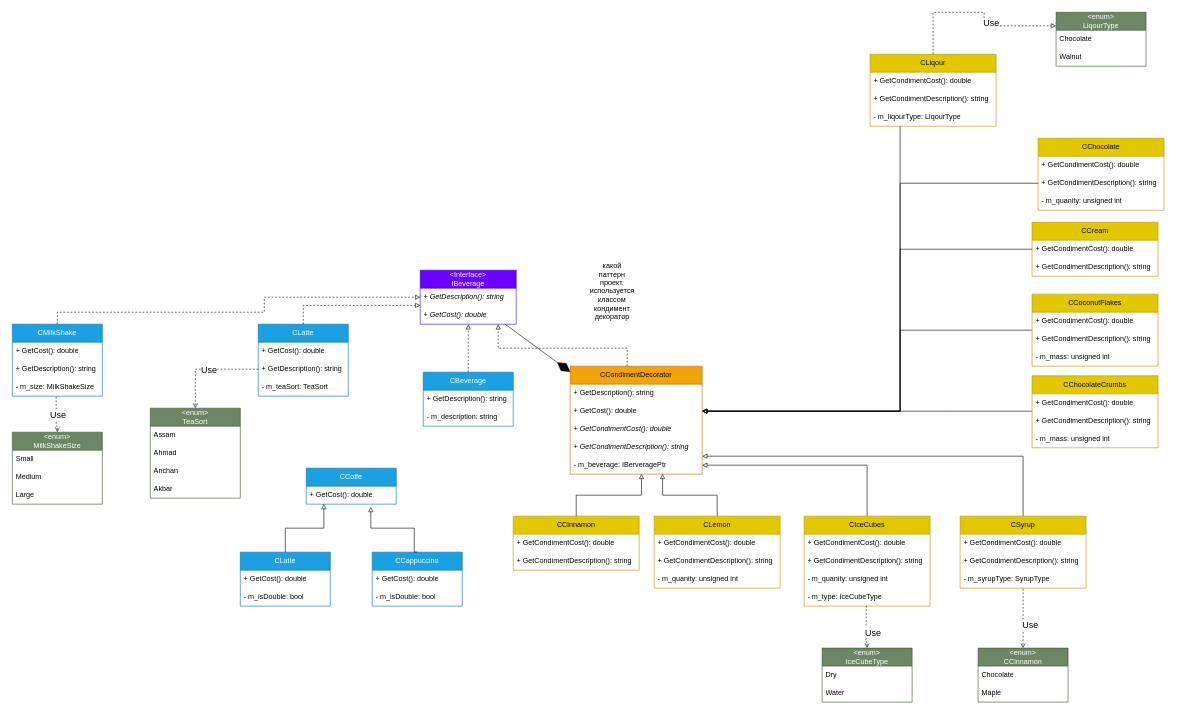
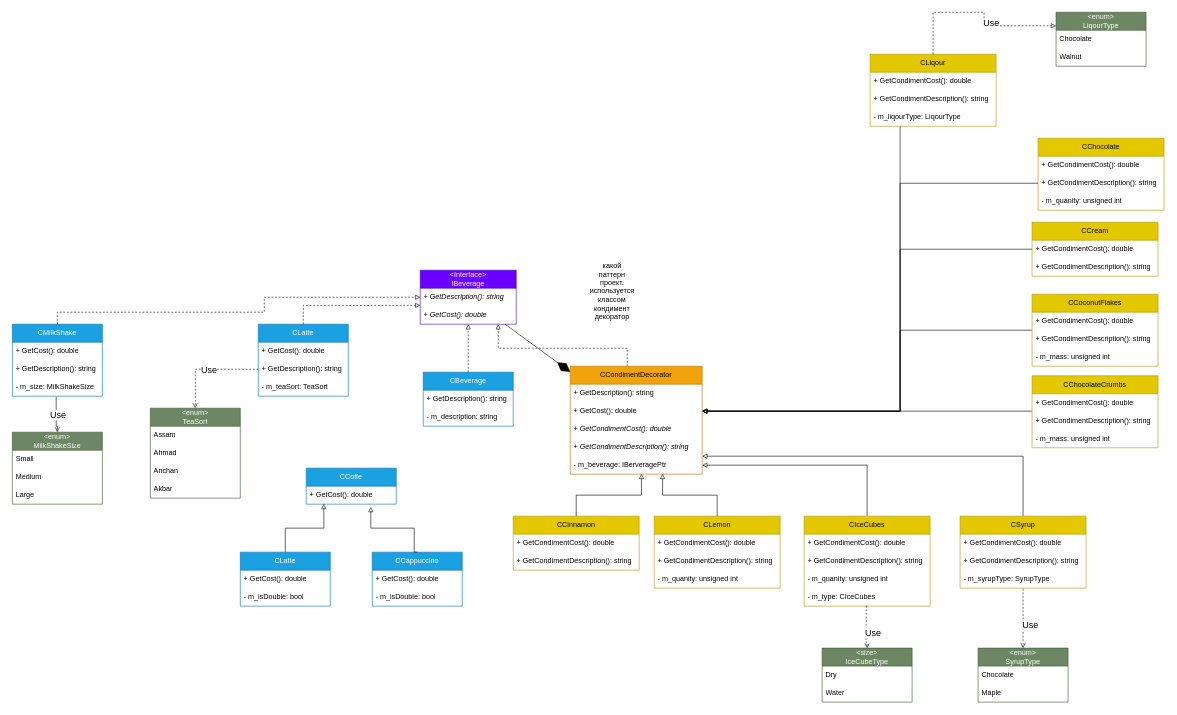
(56, 403) -> (56, 403)
(847, 597) -> (843, 597)
(867, 657) -> (867, 657)
(1023, 657) -> (1023, 657)
